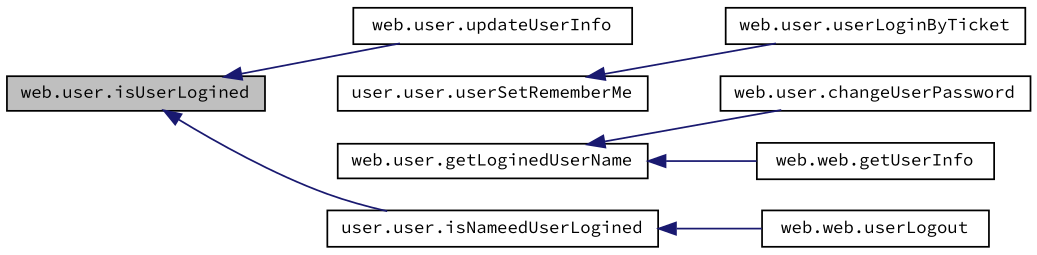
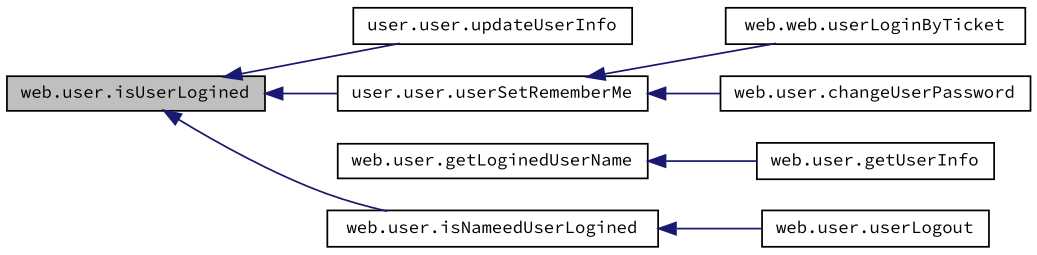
(493, 26) -> (493, 26)
(875, 26) -> (875, 26)
none -> (310, 94)
(693, 126) -> (693, 94)
(875, 161) -> (875, 161)
(493, 229) -> (493, 229)
(875, 229) -> (875, 229)
